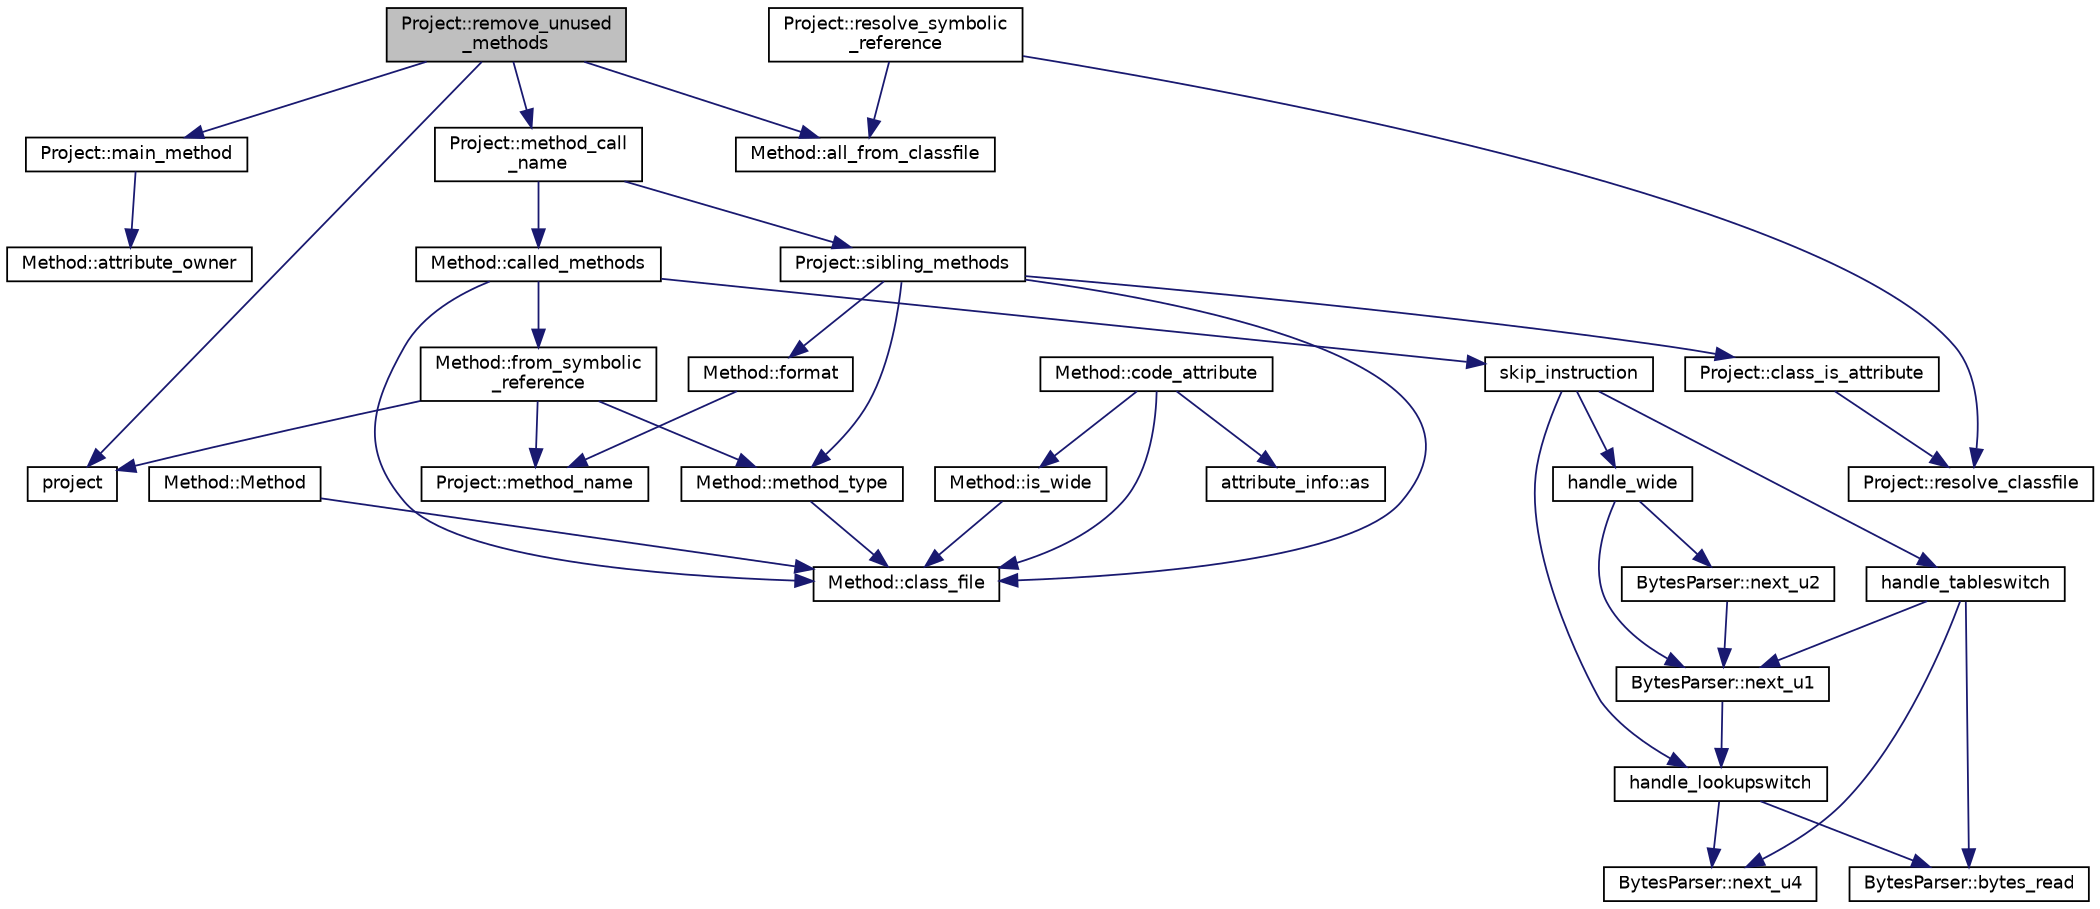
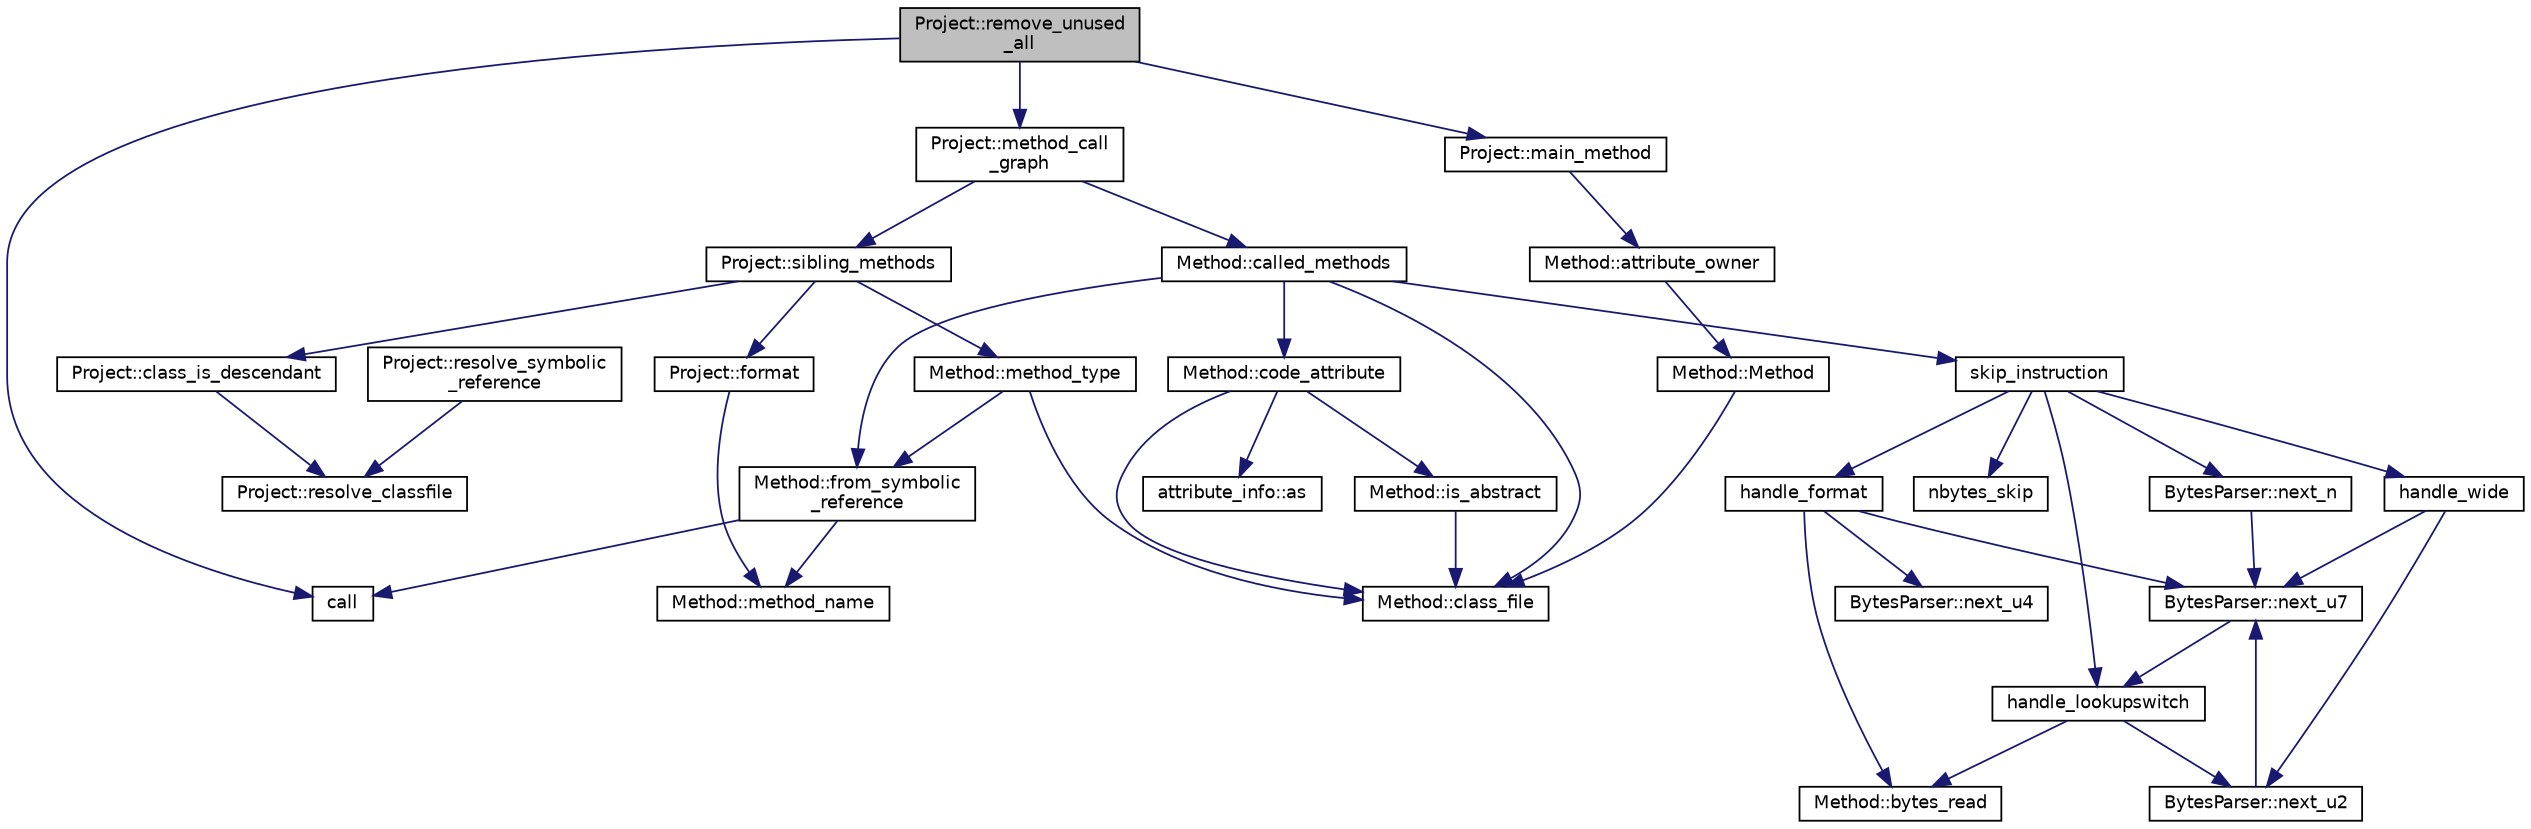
(506, 35) -> (1020, 35)
(539, 154) -> (1020, 154)
(865, 154) -> none
none -> (1284, 310)
none -> (1692, 312)
(771, 374) -> (734, 374)
(1812, 374) -> (196, 374)
(676, 433) -> (956, 424)
(1424, 449) -> none
(72, 484) -> (343, 604)
(535, 484) -> (773, 604)
(1021, 484) -> (1456, 494)
none -> (1981, 494)
none -> (2250, 494)
(1966, 584) -> (1804, 494)
(1723, 684) -> (2256, 604)
(1717, 825) -> (2169, 749)
(1969, 884) -> (1900, 804)
